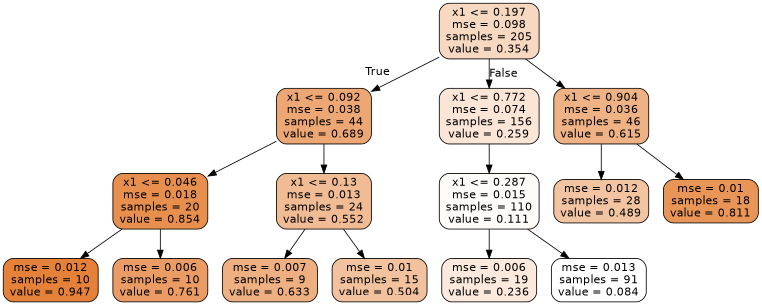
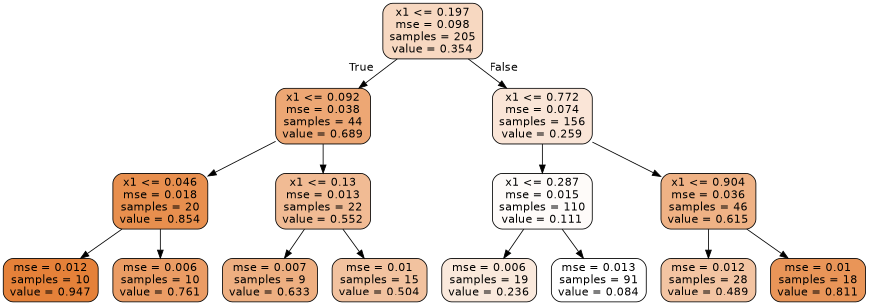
(542, 71) -> (623, 157)
(324, 201) -> (323, 201)
